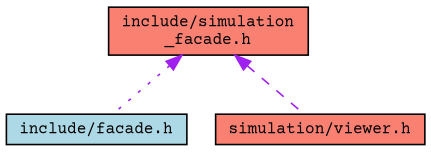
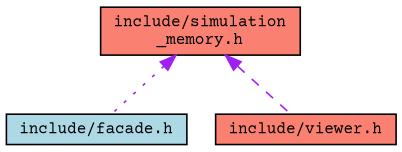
(208, 31) -> (200, 31)
(320, 129) -> (306, 129)
